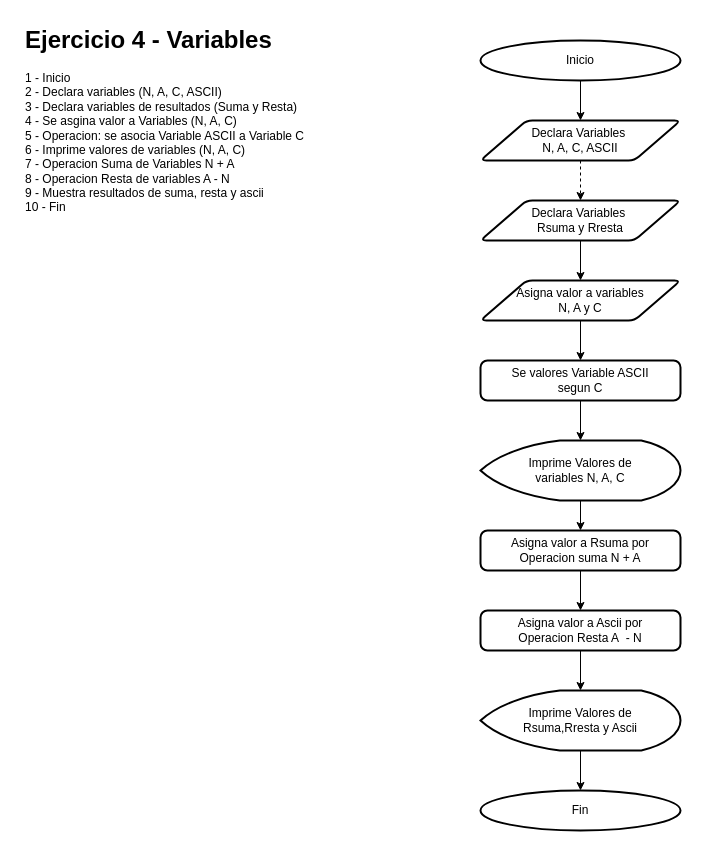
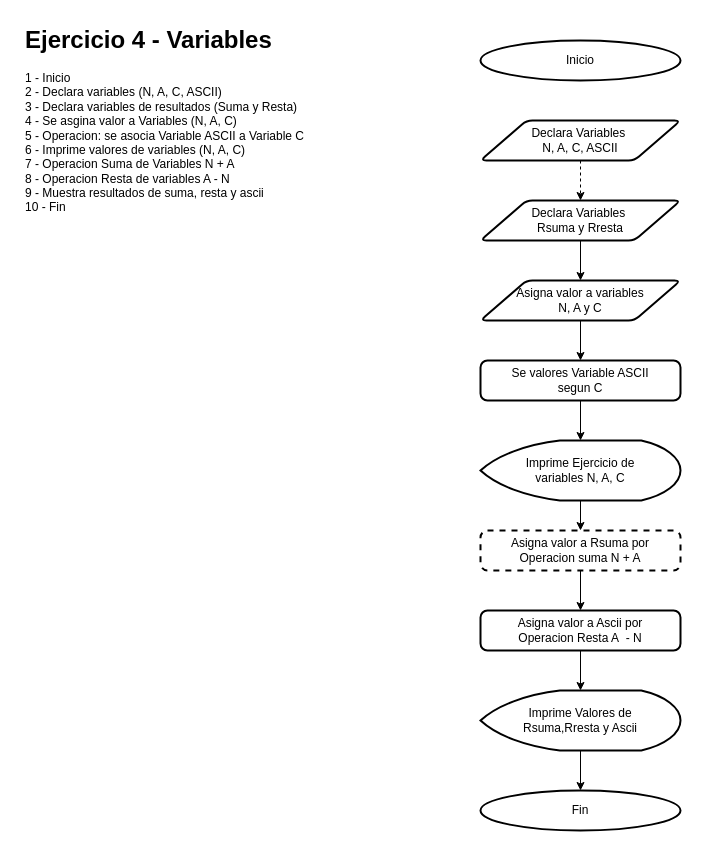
(581, 97) -> none
(581, 471) -> (581, 471)
(581, 551) -> (581, 551)
